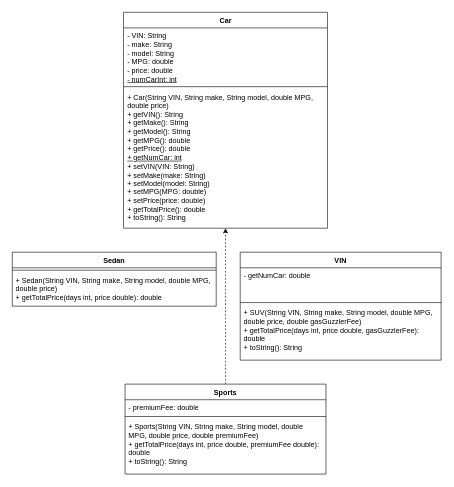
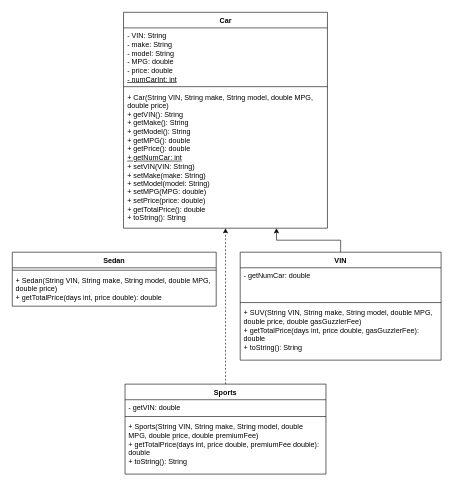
none -> (341, 245)
(164, 408) -> (157, 408)
